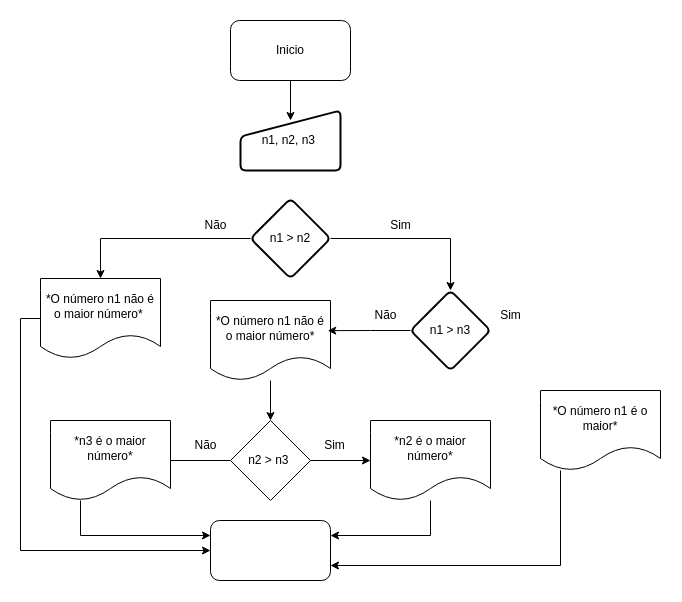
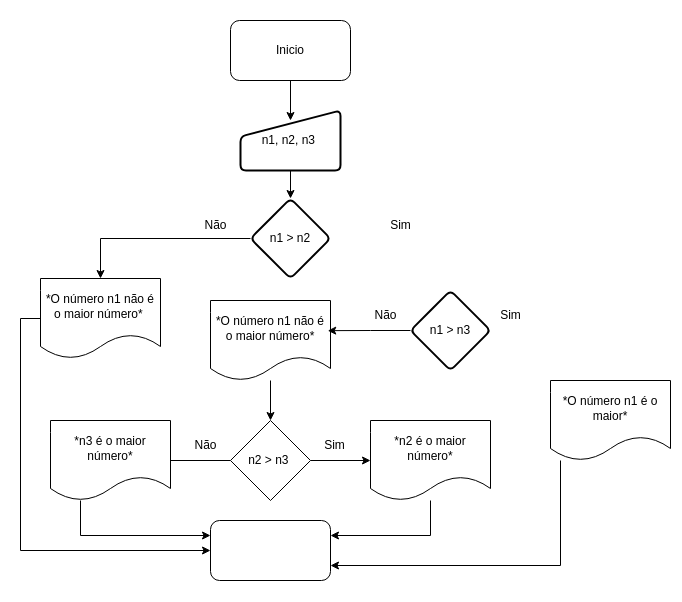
none -> (291, 189)
(413, 239) -> none
(601, 431) -> (611, 421)
